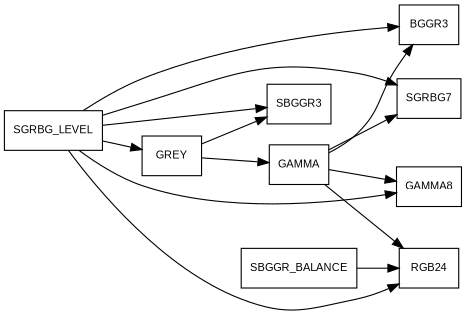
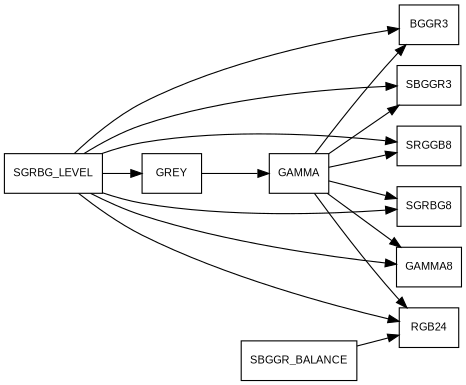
(429, 99) -> (429, 207)
(229, 133) -> (361, 132)
none -> (429, 146)
